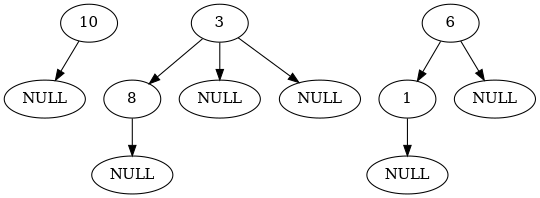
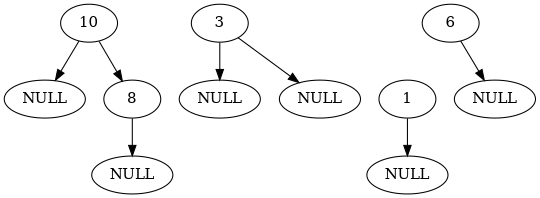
(432, 57) -> none
(180, 58) -> (108, 57)
